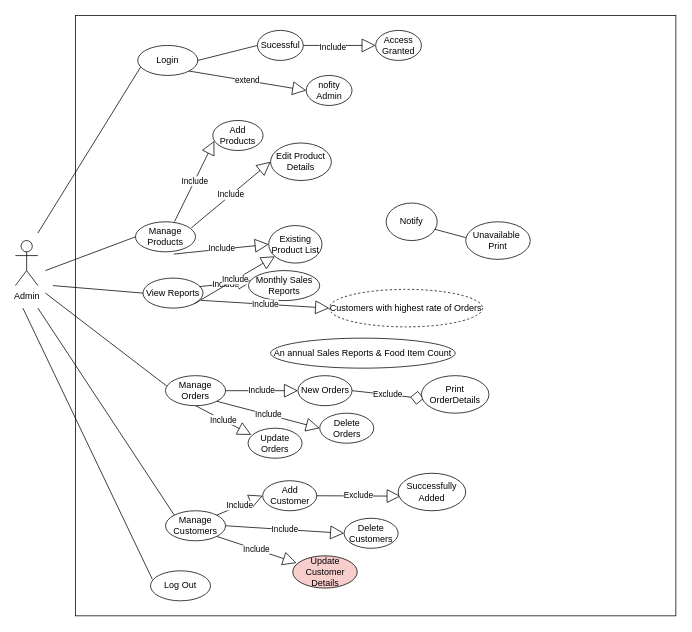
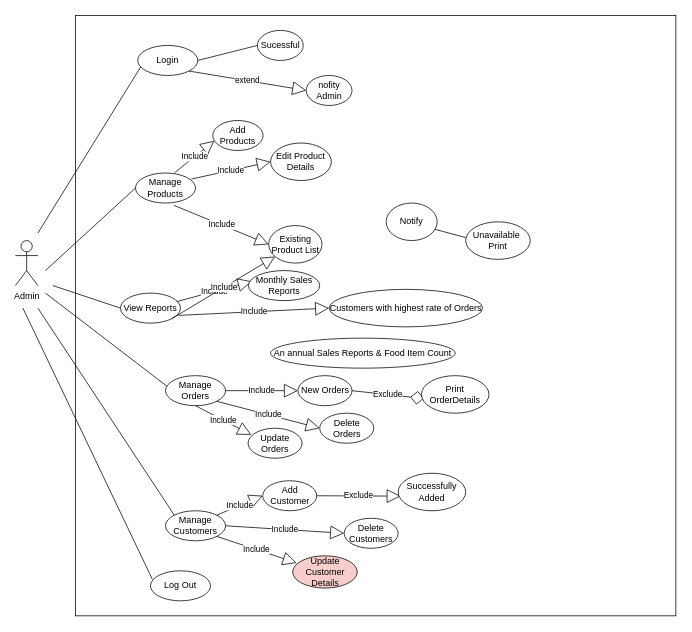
(332, 45) -> none
(398, 45) -> none
(165, 237) -> (165, 188)
(173, 293) -> (150, 308)
(406, 308) -> (406, 308)
